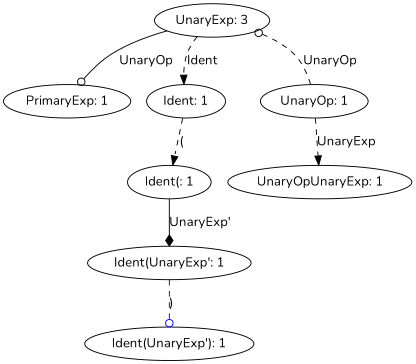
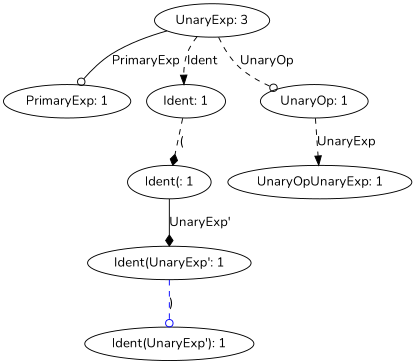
(293, 53) -> (239, 67)
(146, 61) -> (146, 61)
(179, 136) -> (179, 136)
